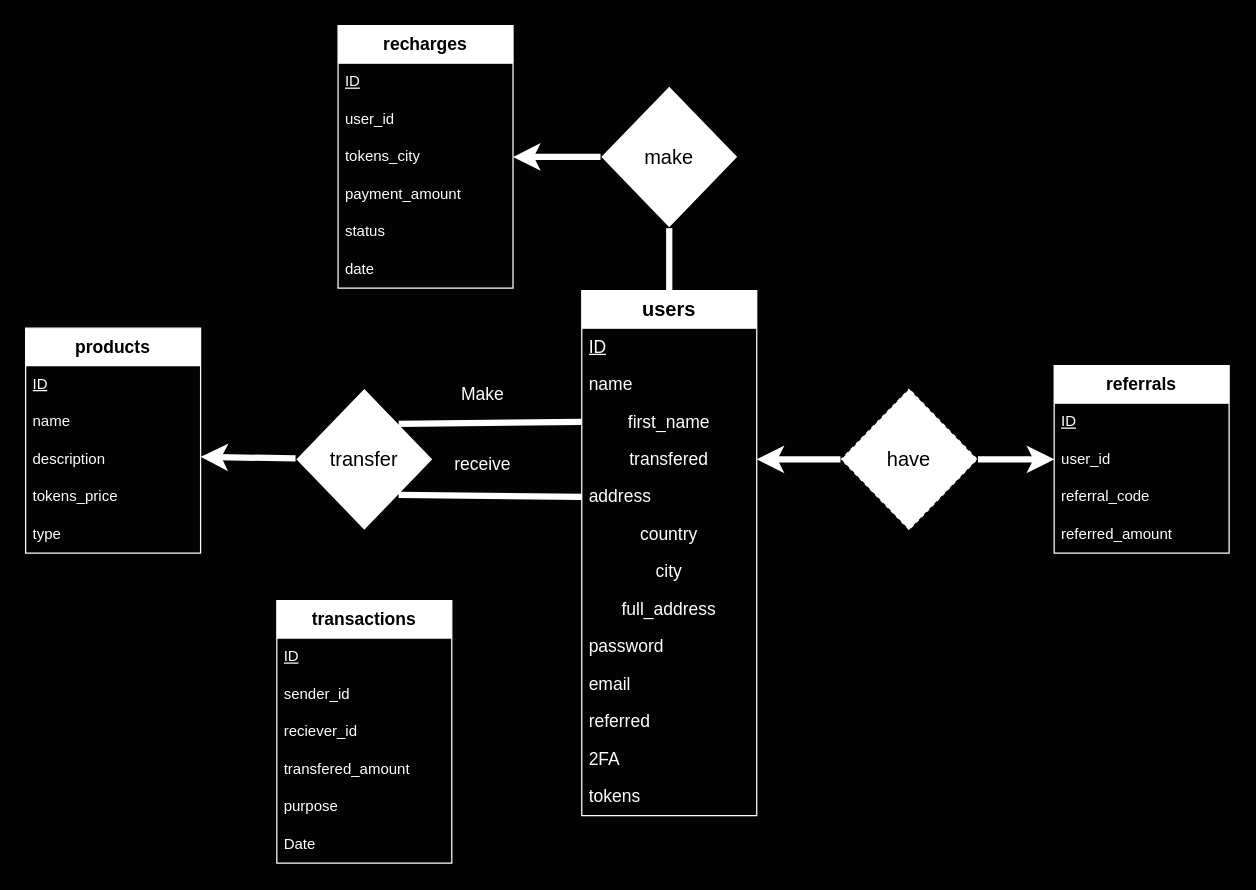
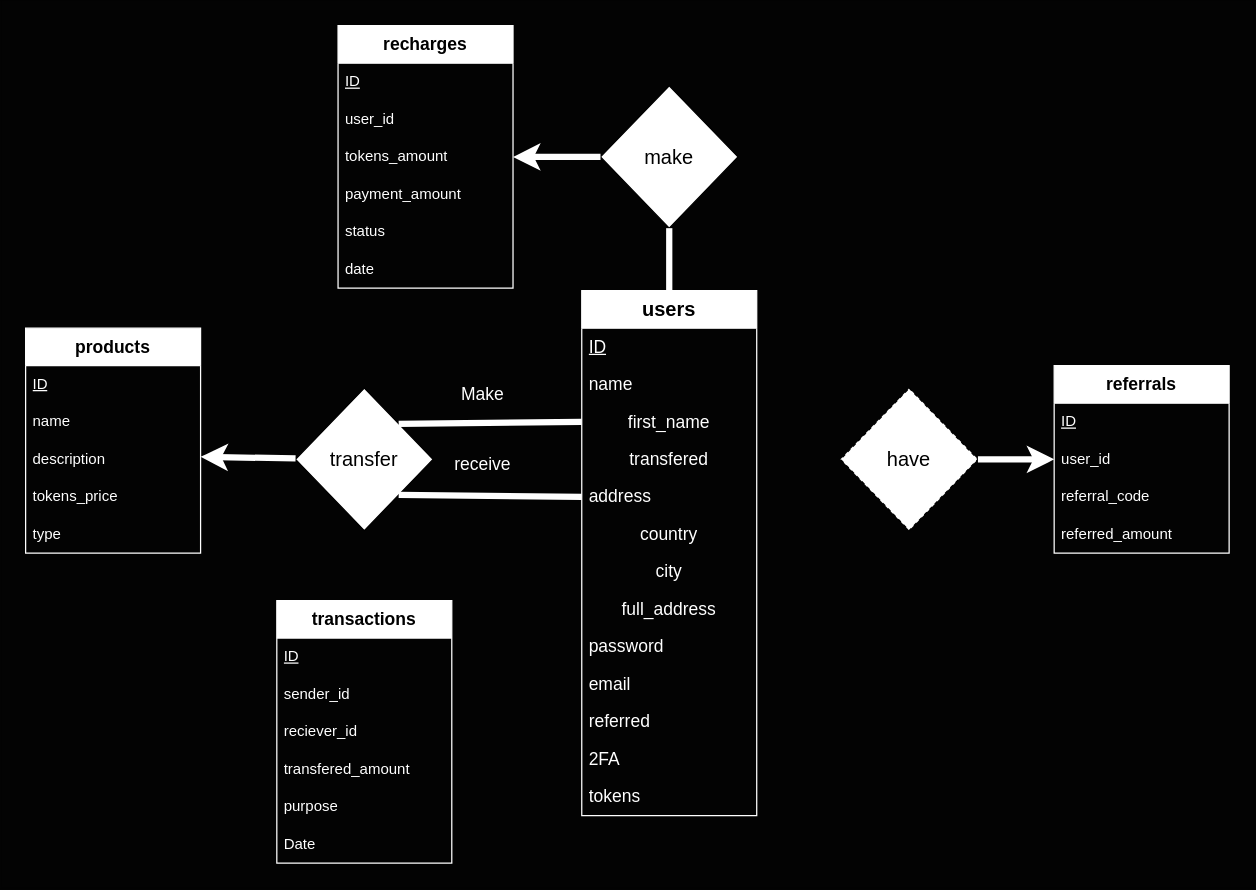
(390, 157) -> (400, 157)
(807, 459) -> none
